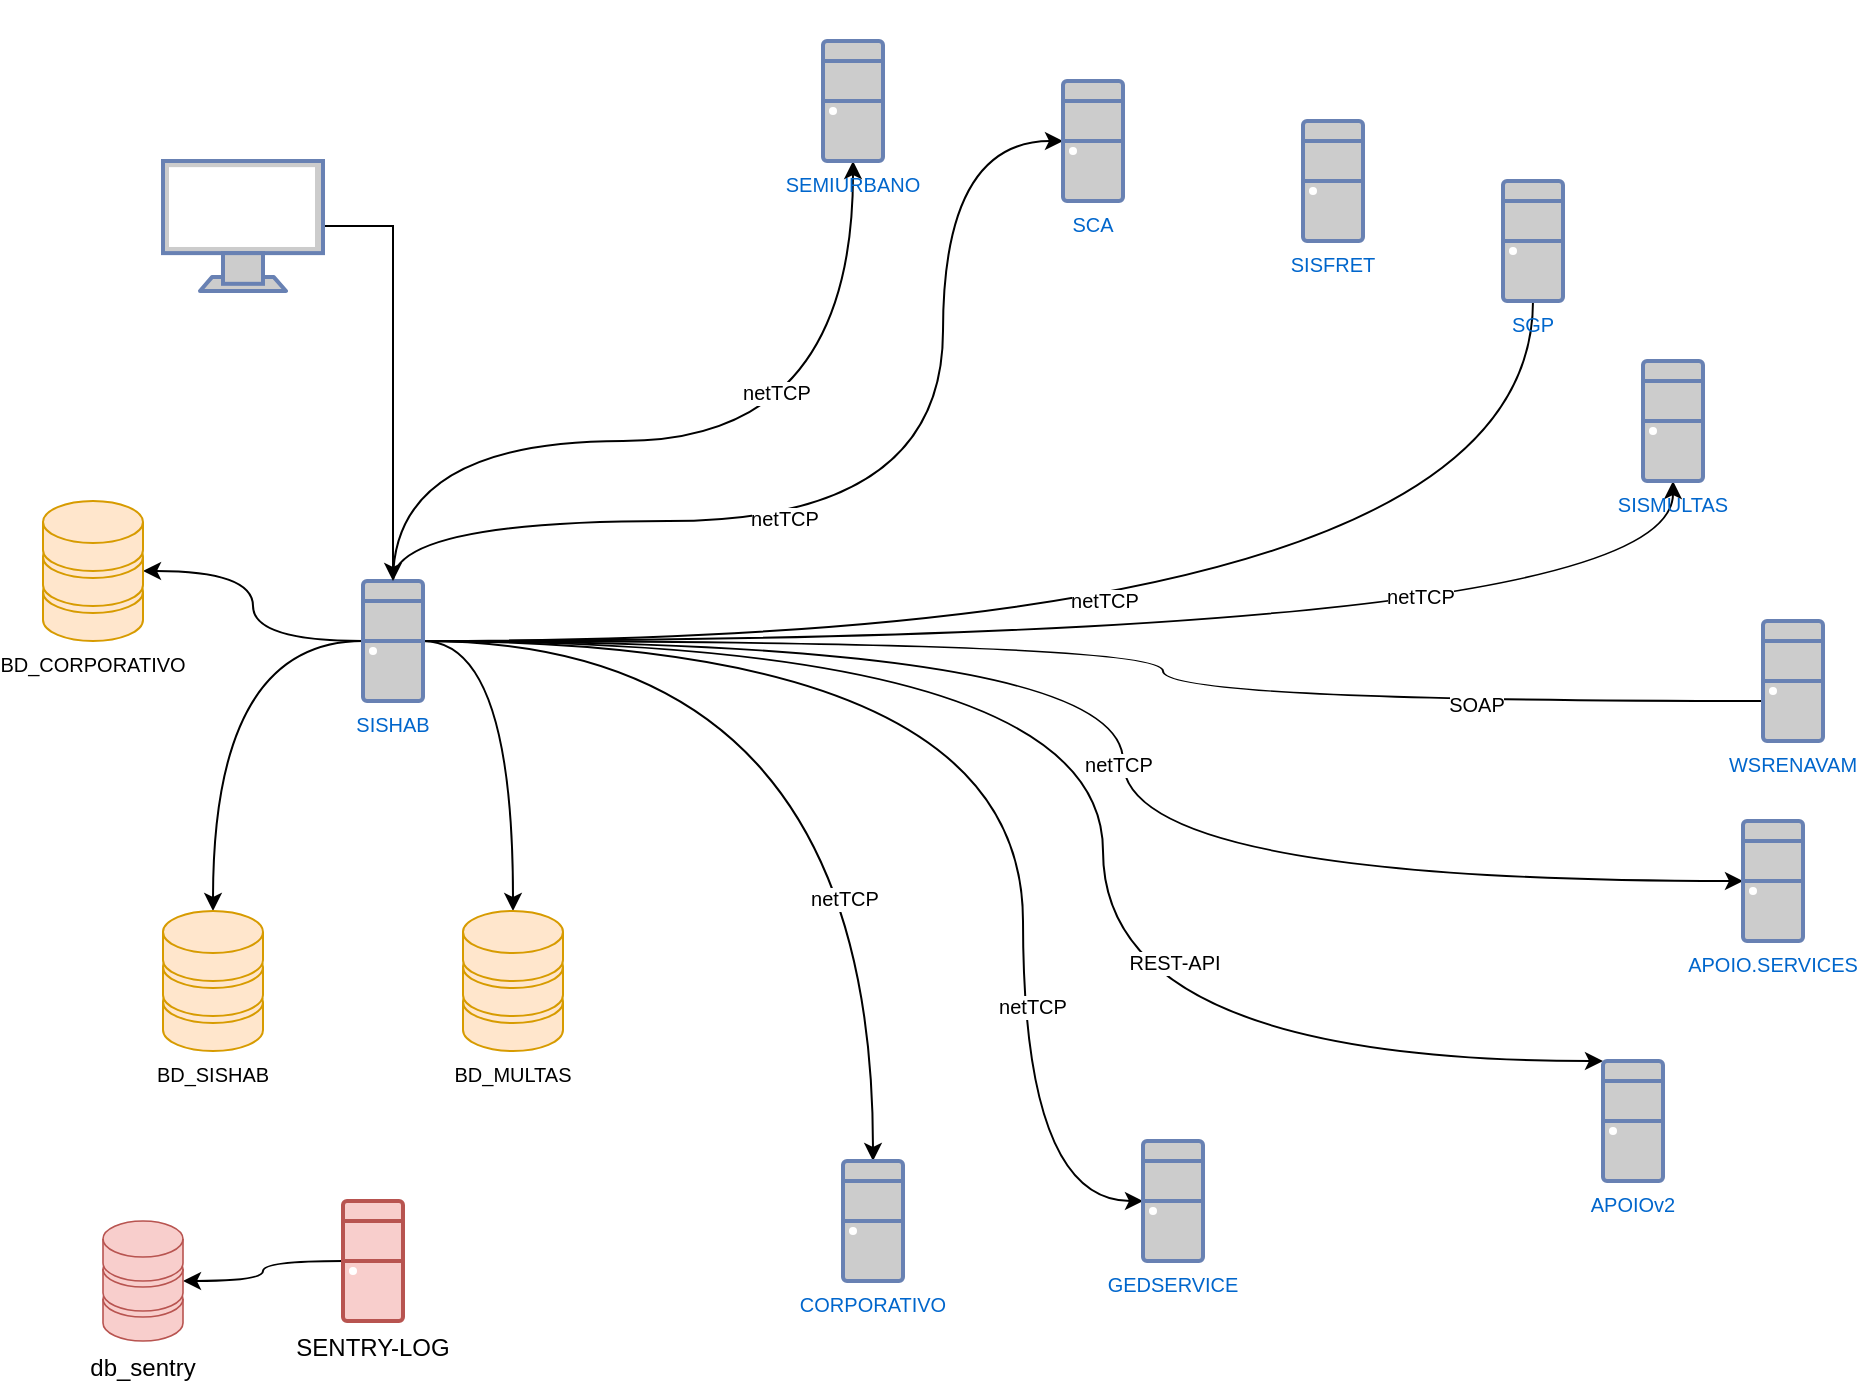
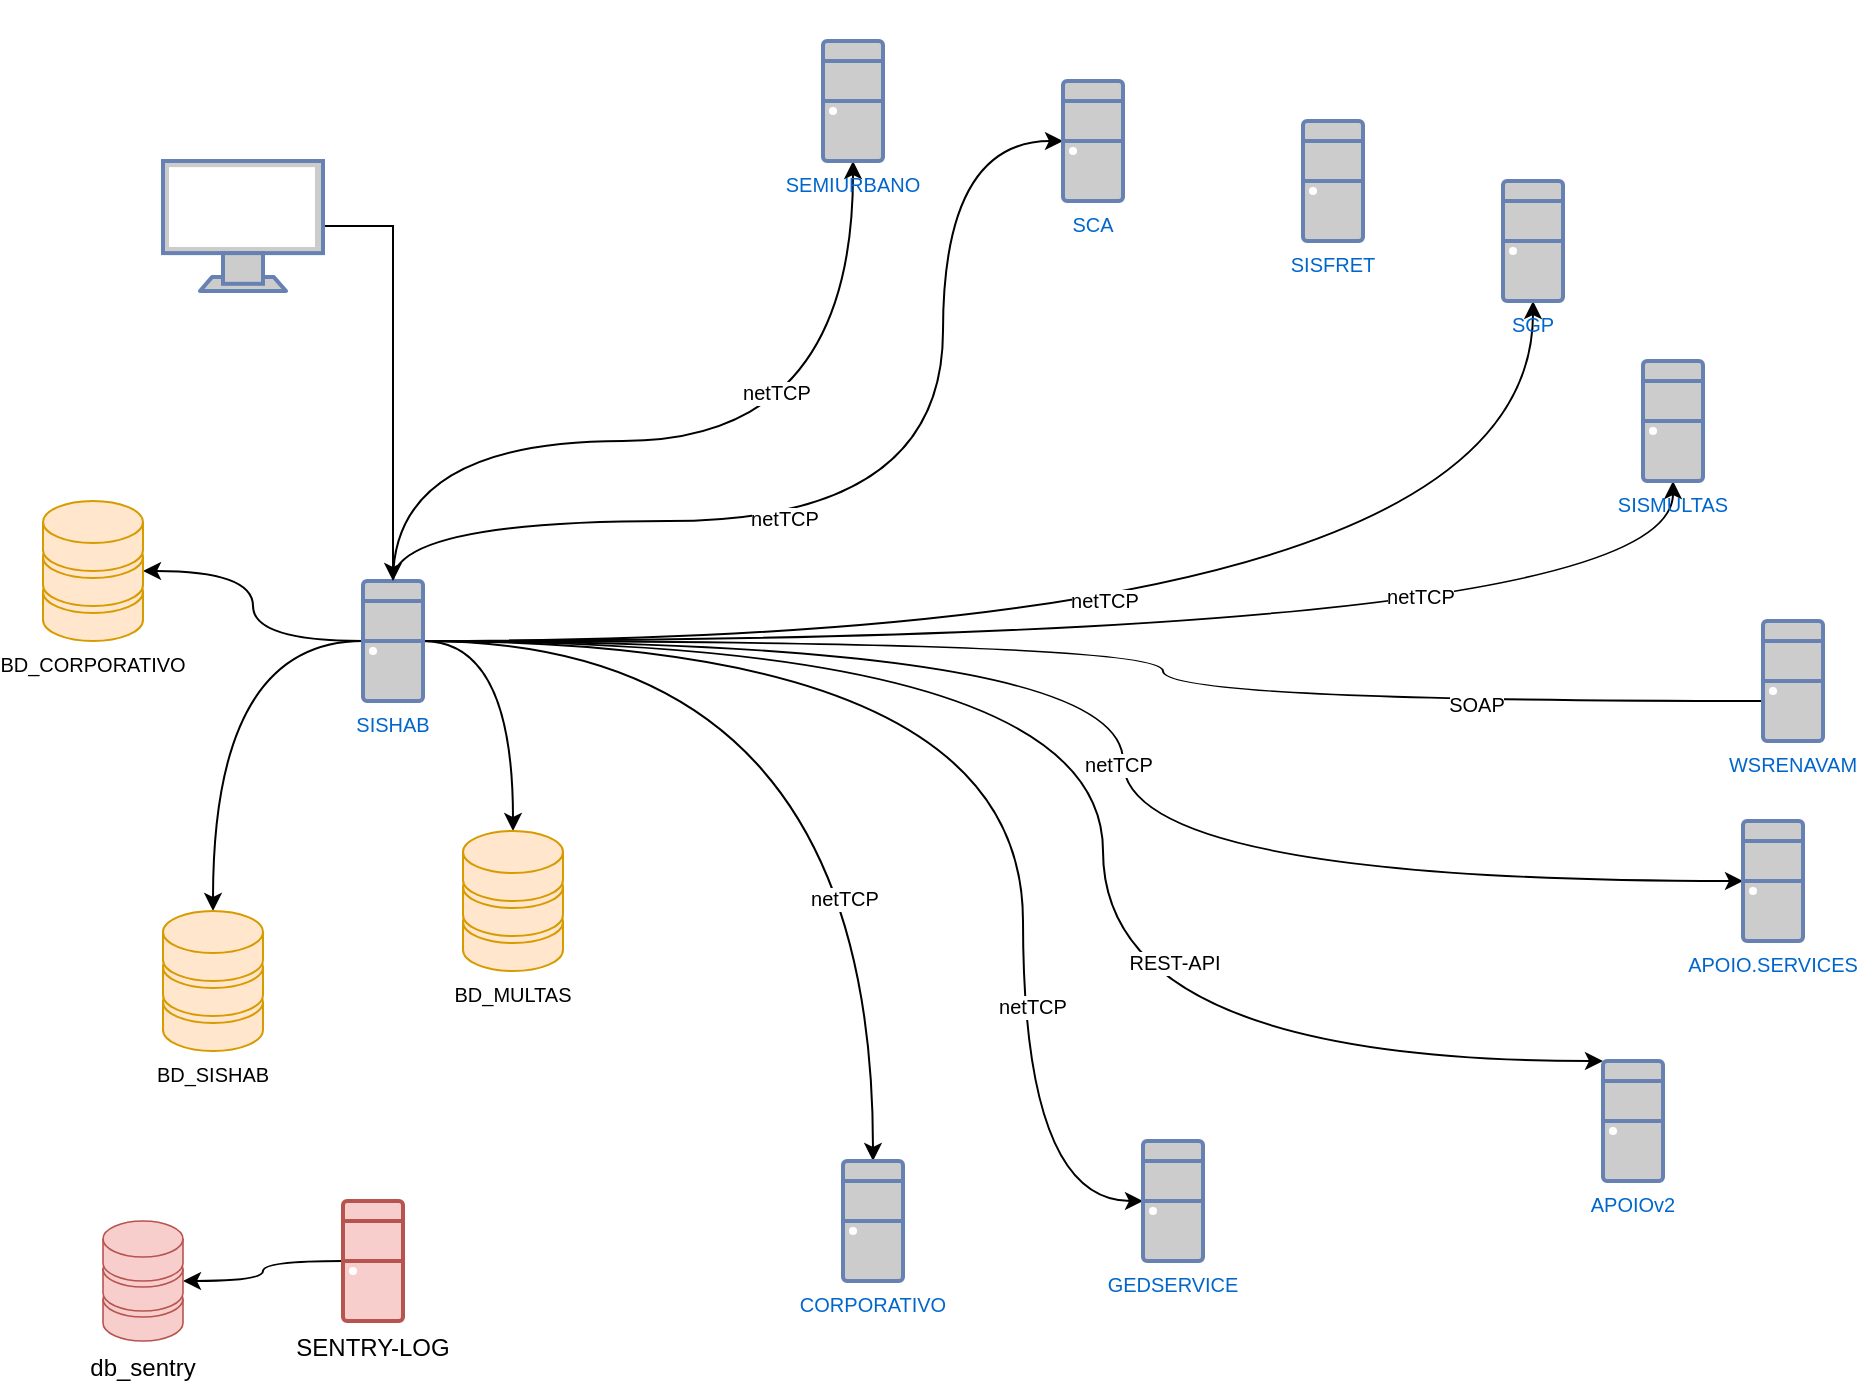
(1373, 509) -> (1373, 514)
(513, 981) -> (513, 901)
